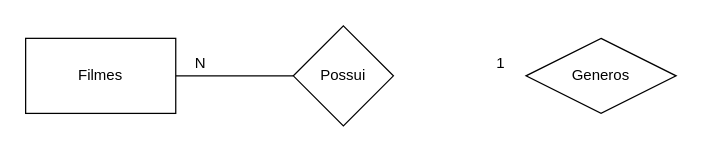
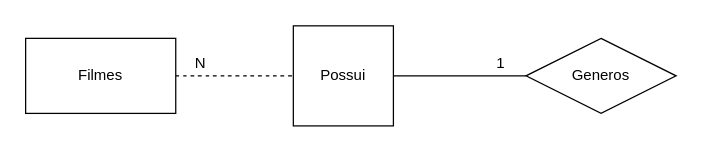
(235, 76) -> (235, 76)
(343, 76) -> (343, 76)
none -> (460, 76)
